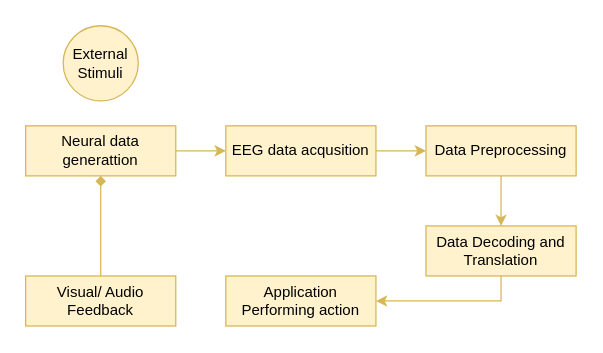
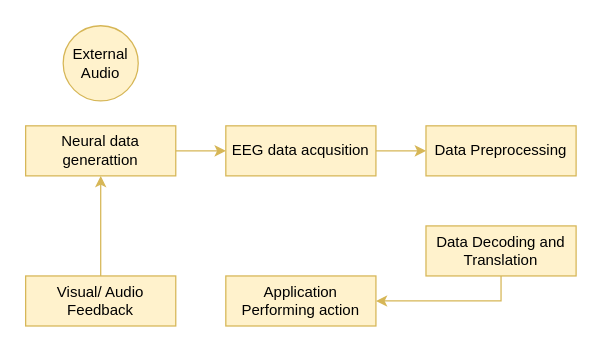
(101, 63) -> (101, 63)
(101, 186) -> (101, 186)
(501, 197) -> none
